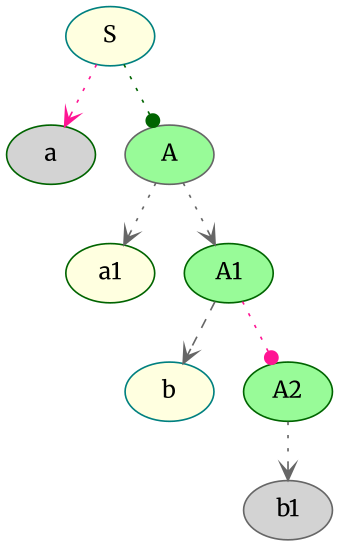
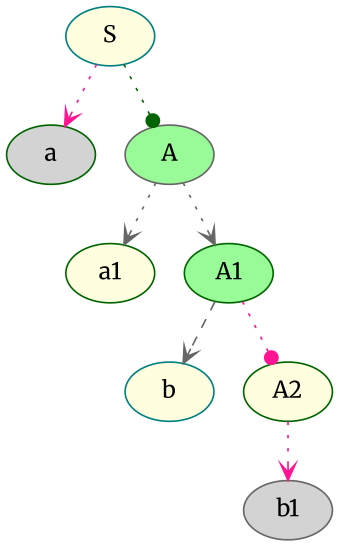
(288, 392) -> (288, 392)
(288, 443) -> (288, 443)
